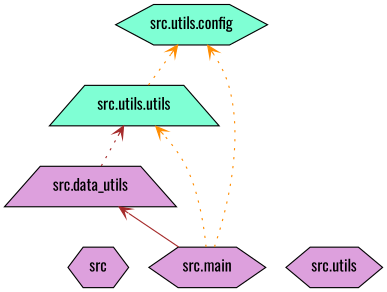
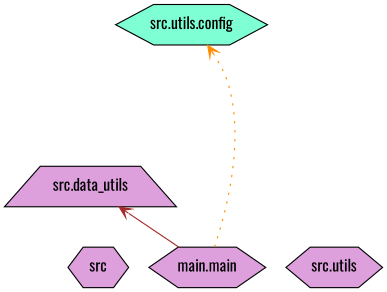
(134, 106) -> none
(207, 267) -> (207, 267)
